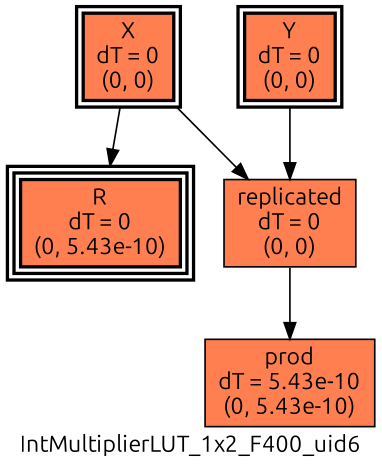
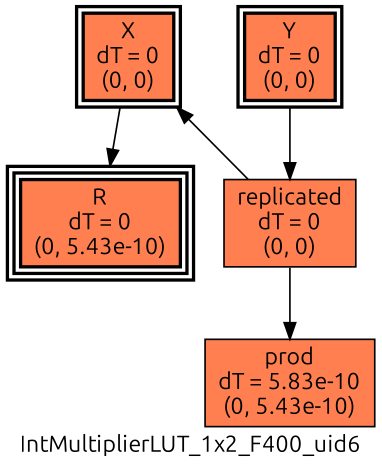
(207, 137) -> (218, 149)
(290, 383) -> (290, 383)
